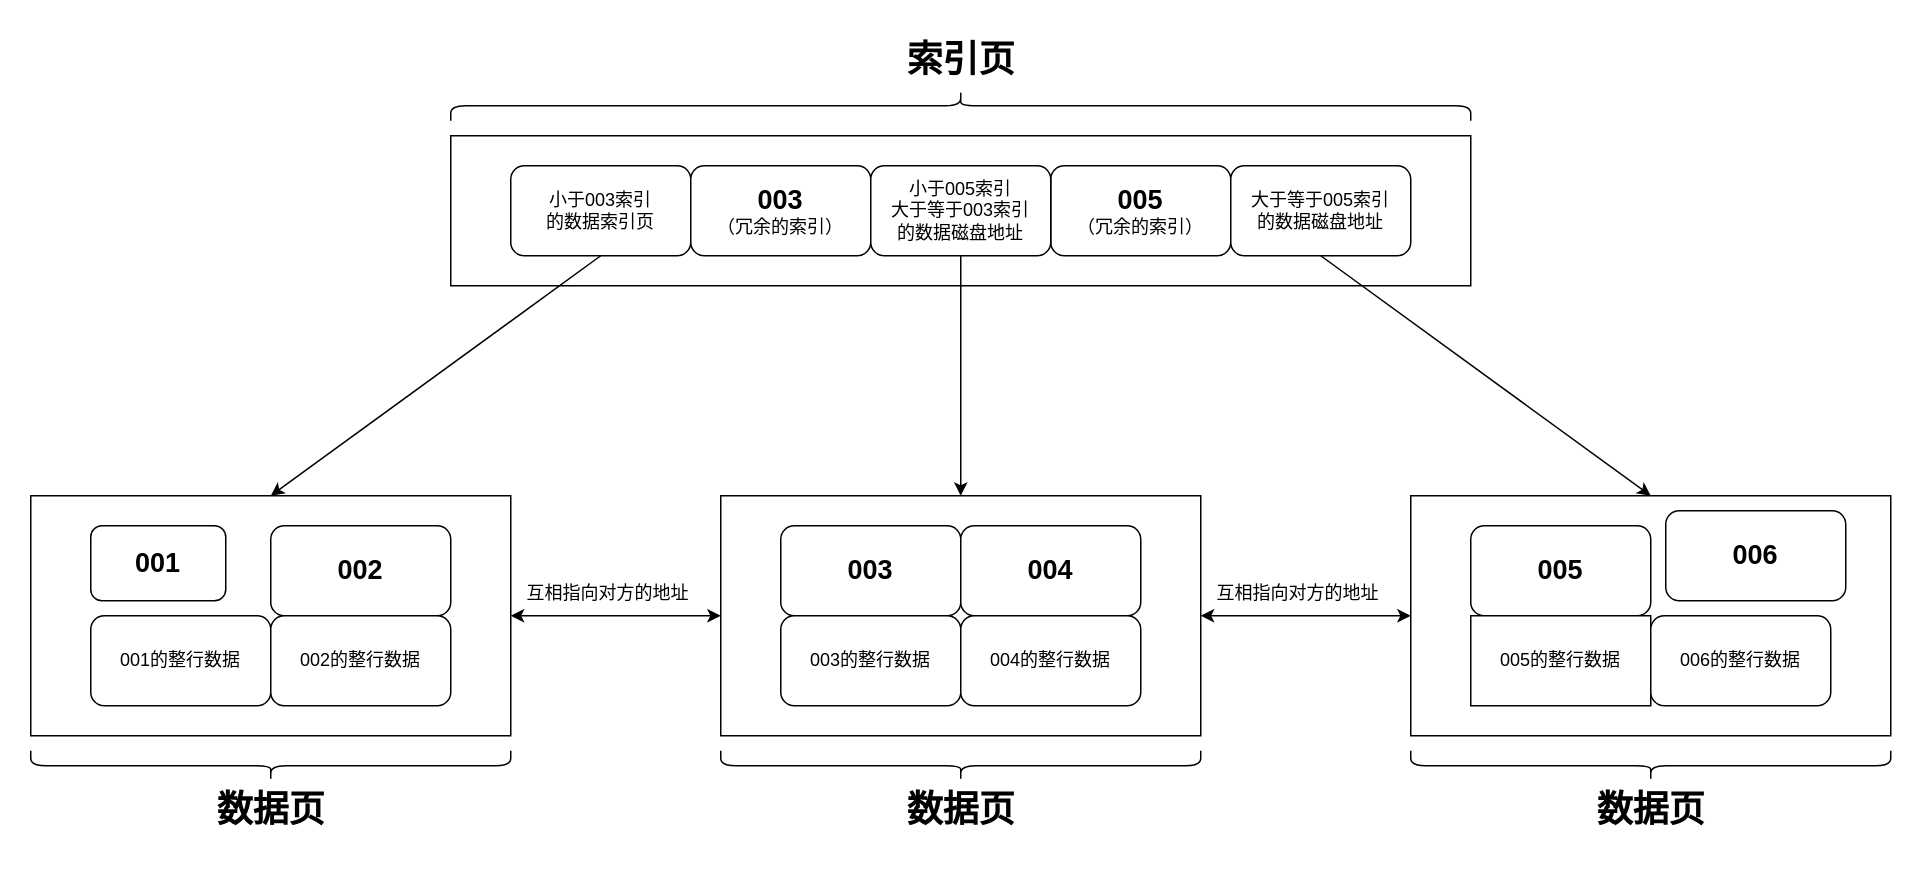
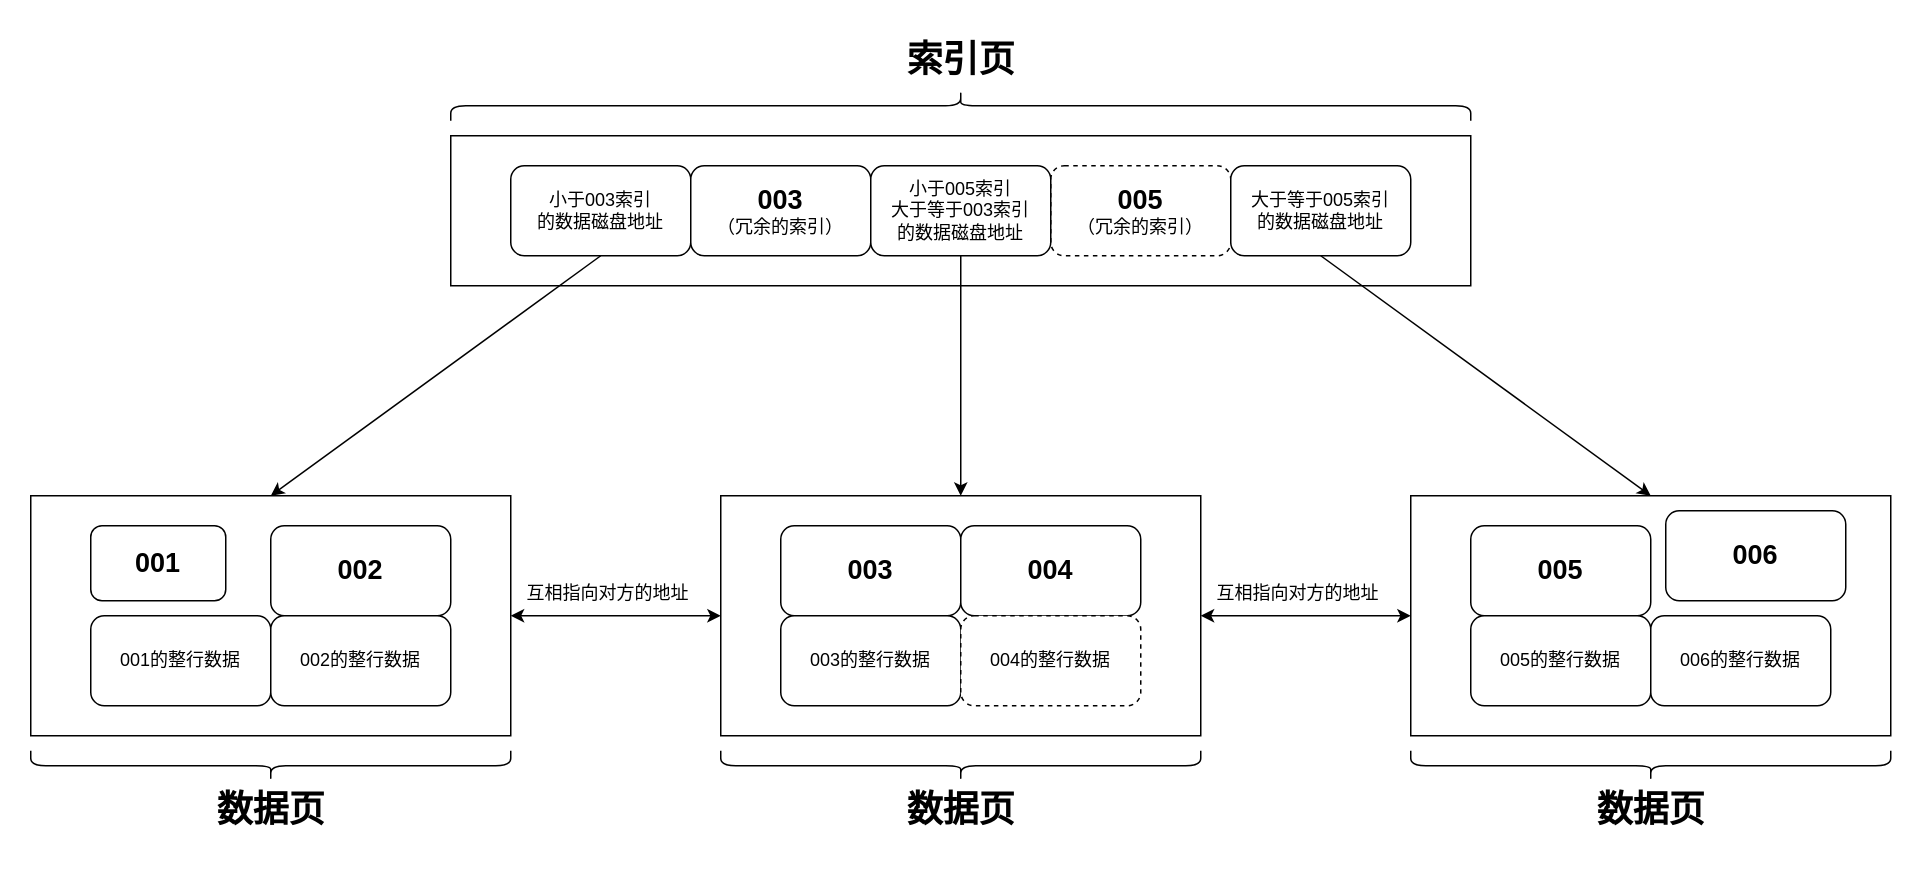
(601, 211) -> (601, 211)
(1141, 211) -> (1141, 211)
(1051, 661) -> (1051, 661)
(1561, 661) -> (1561, 661)
